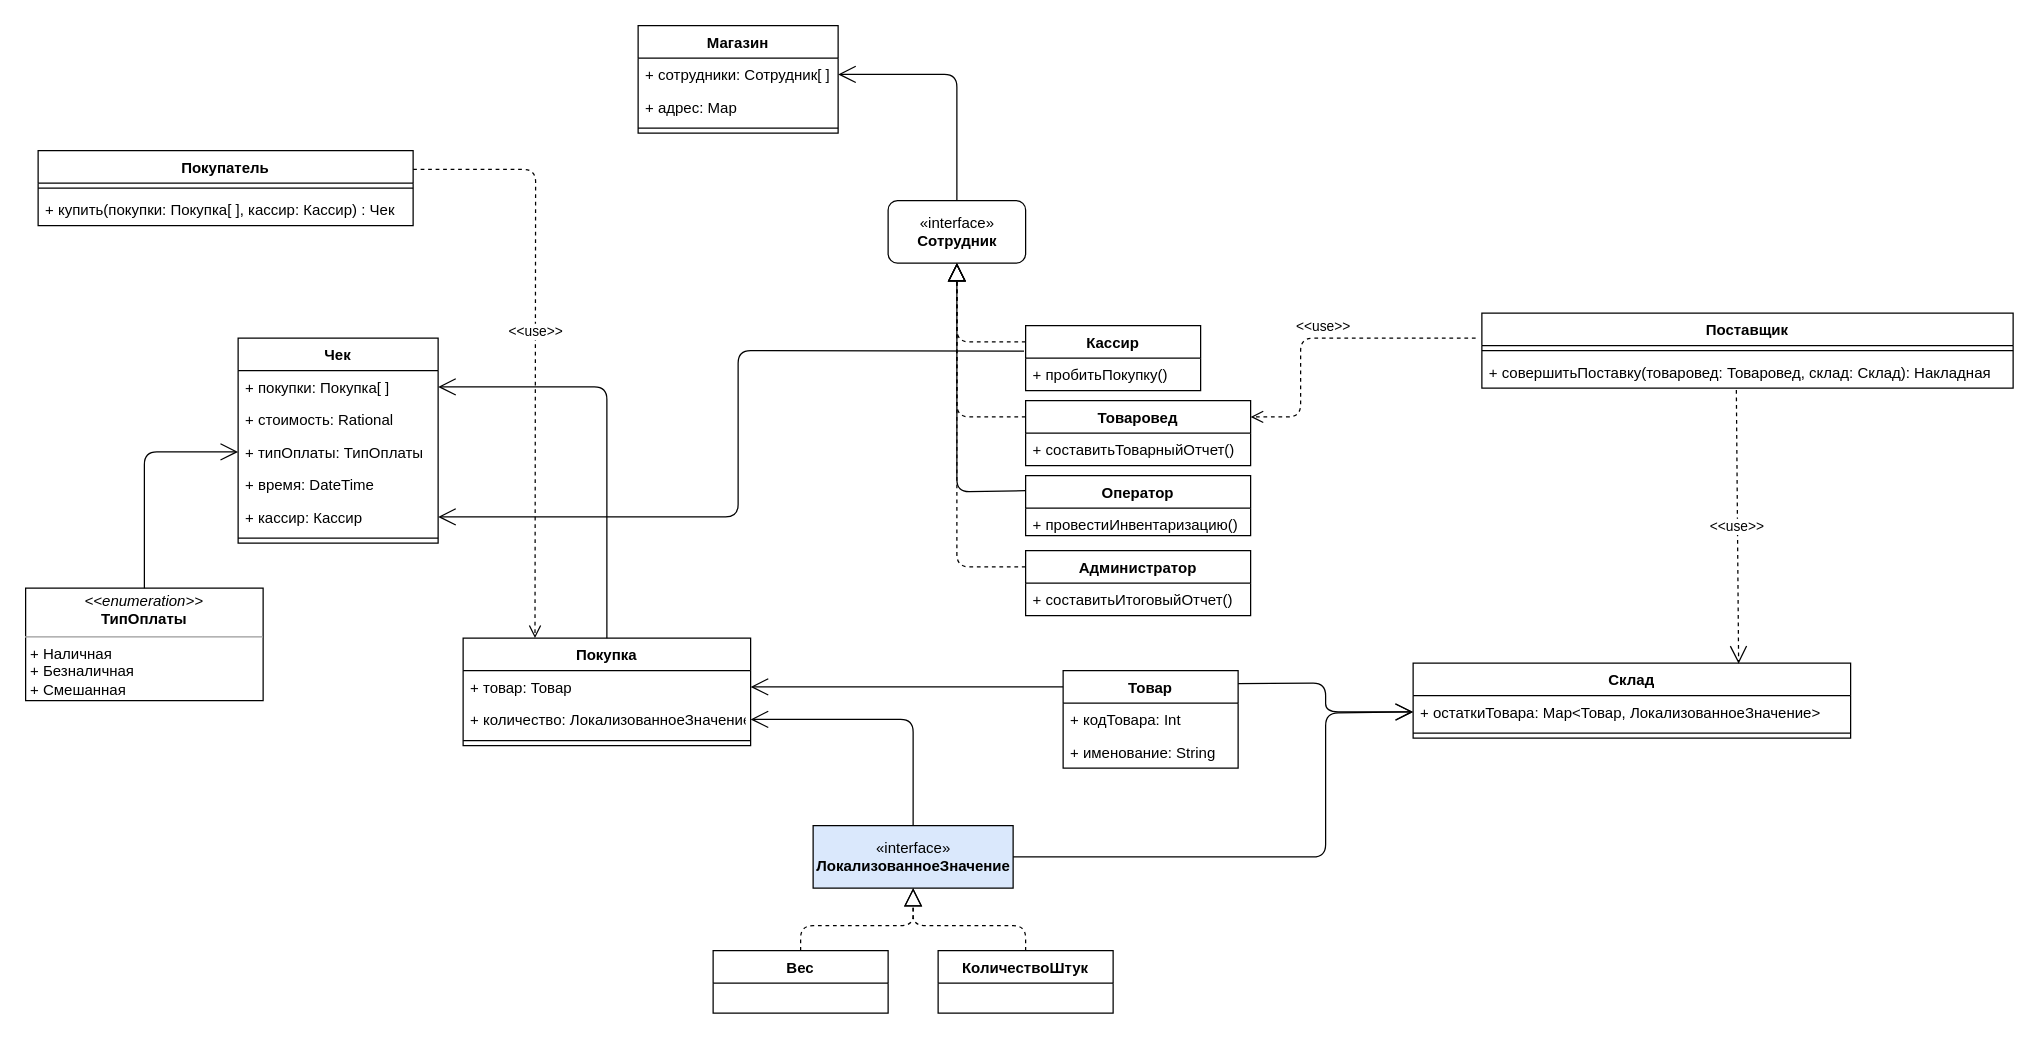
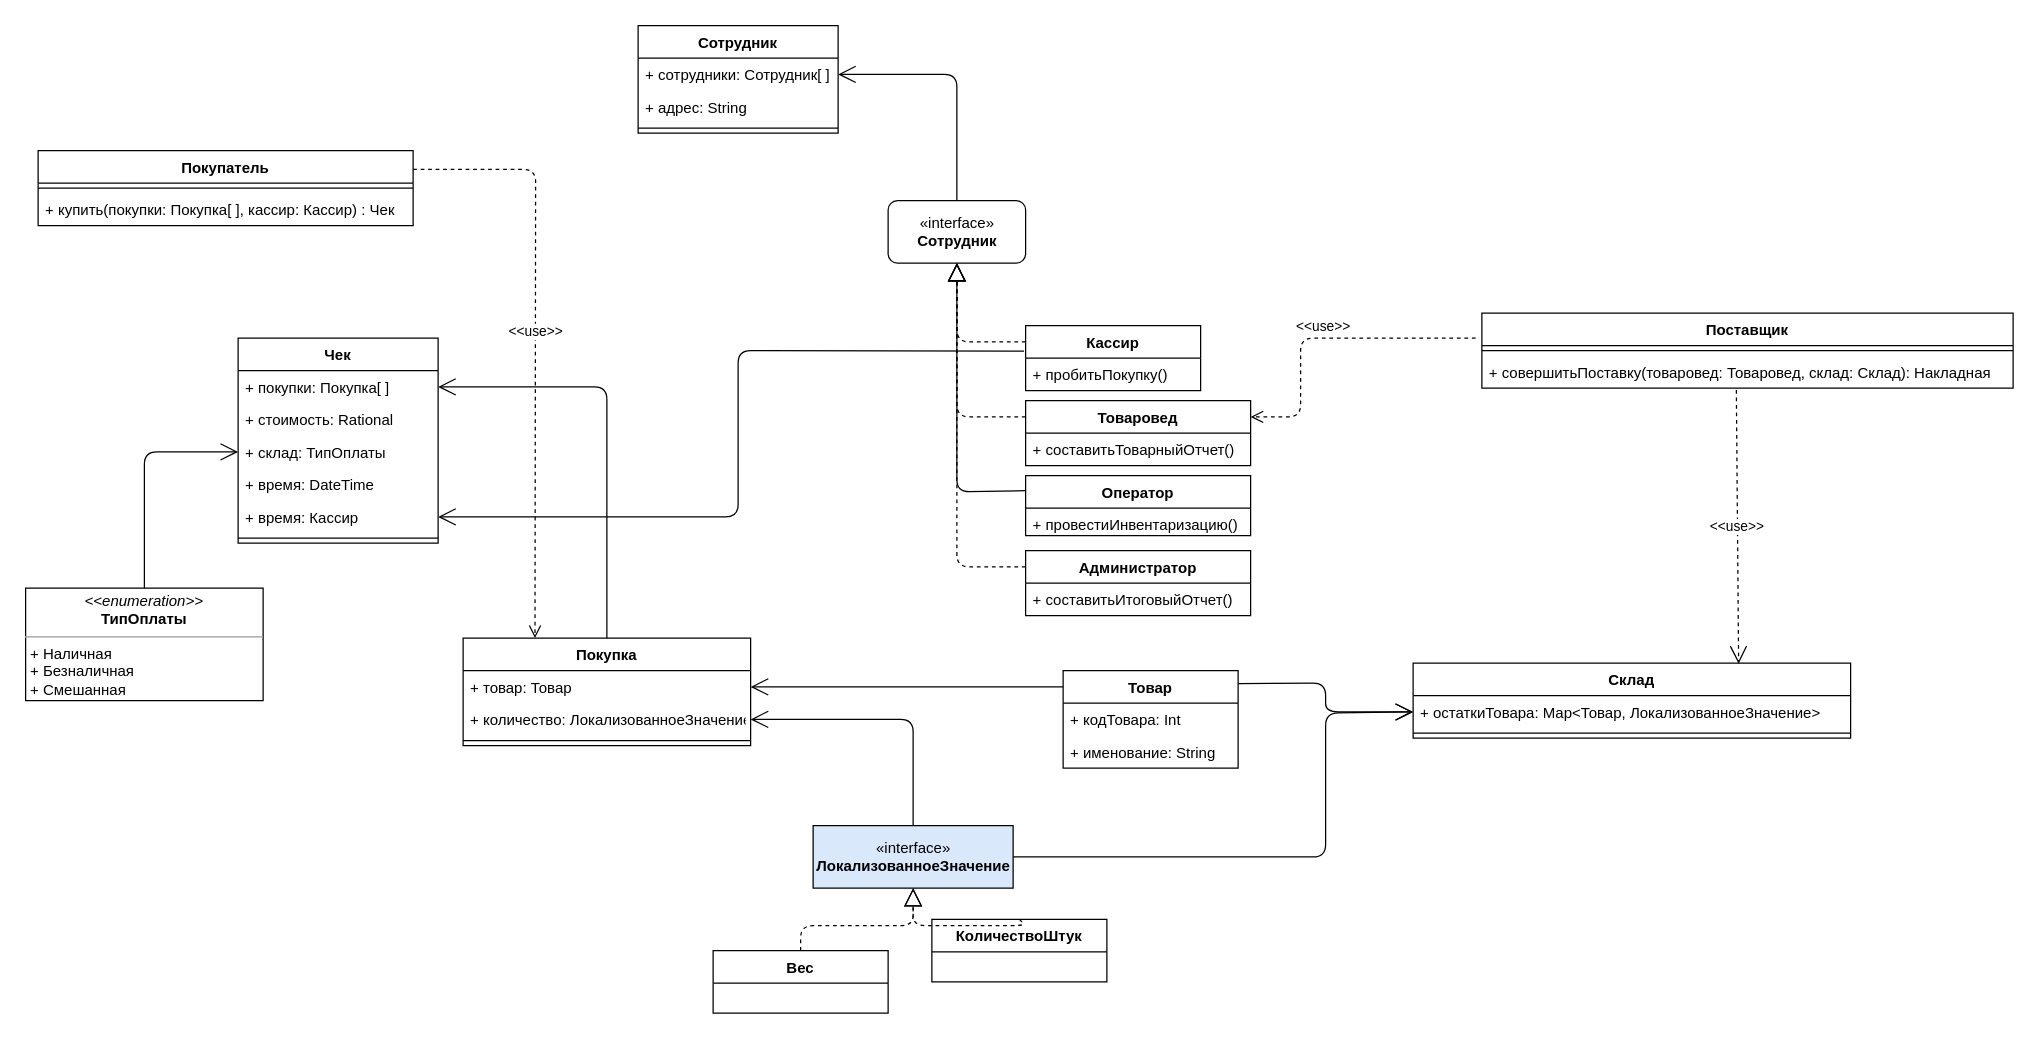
(738, 43) -> (738, 43)
(690, 108) -> (700, 108)
(332, 453) -> (315, 453)
(306, 518) -> (302, 518)
(1026, 982) -> (1019, 951)
